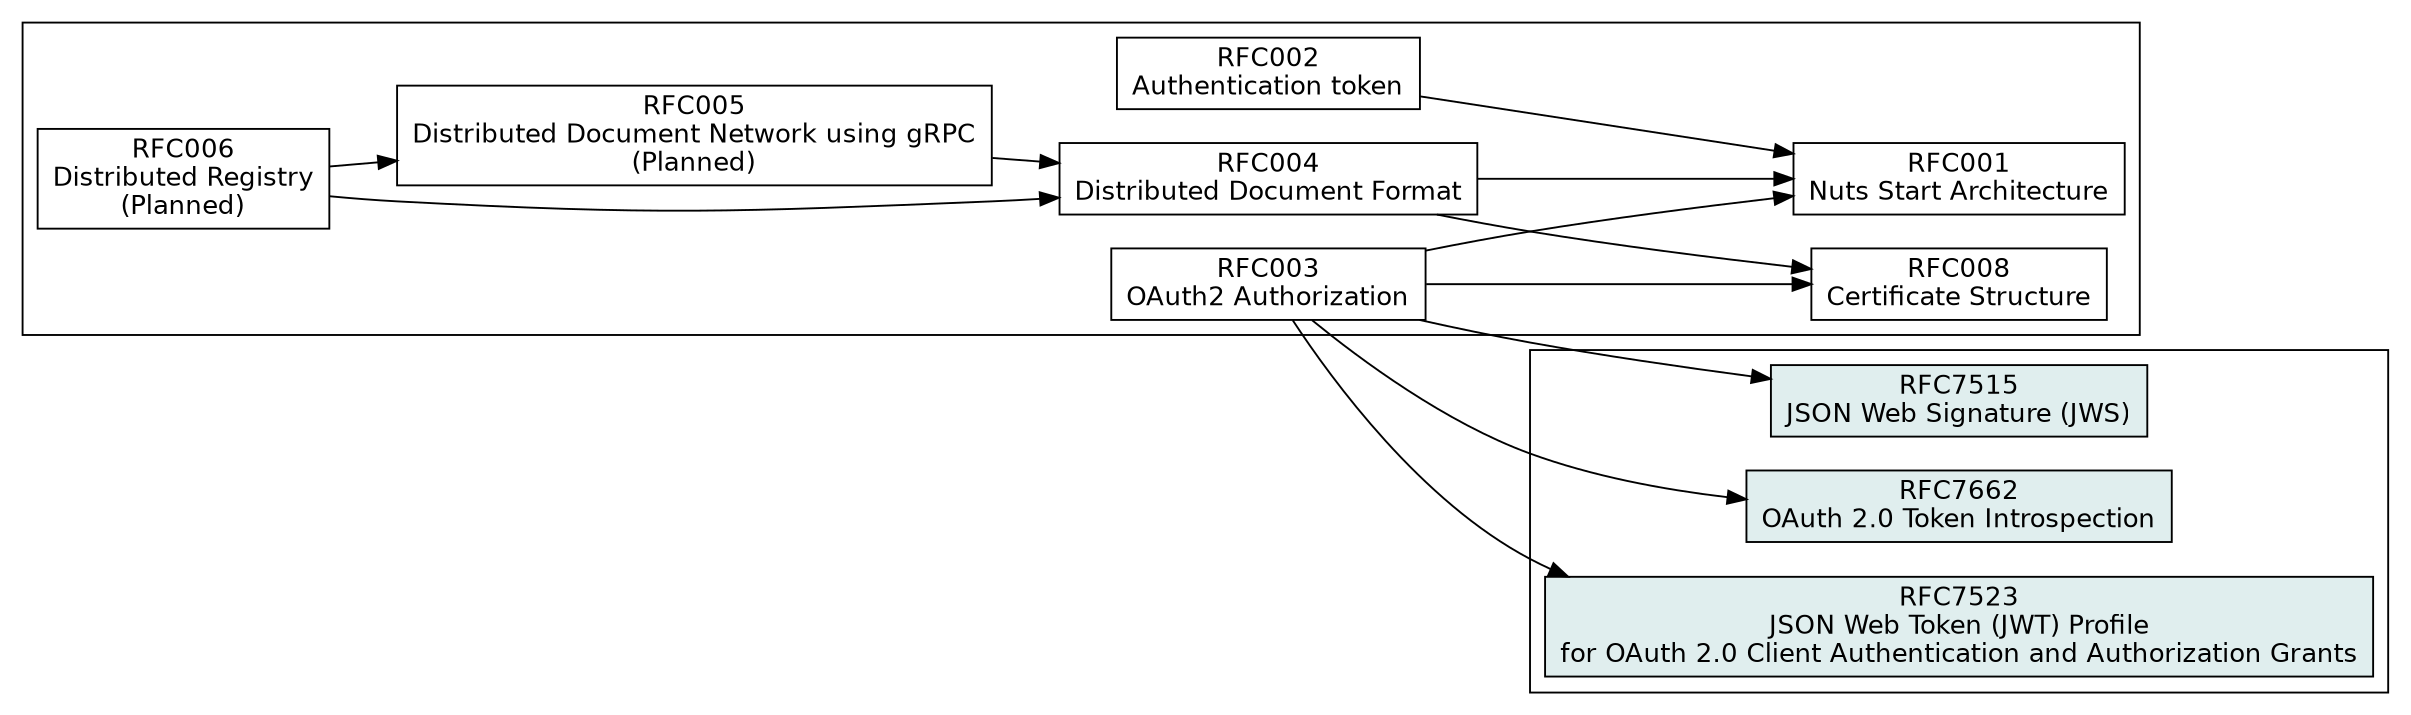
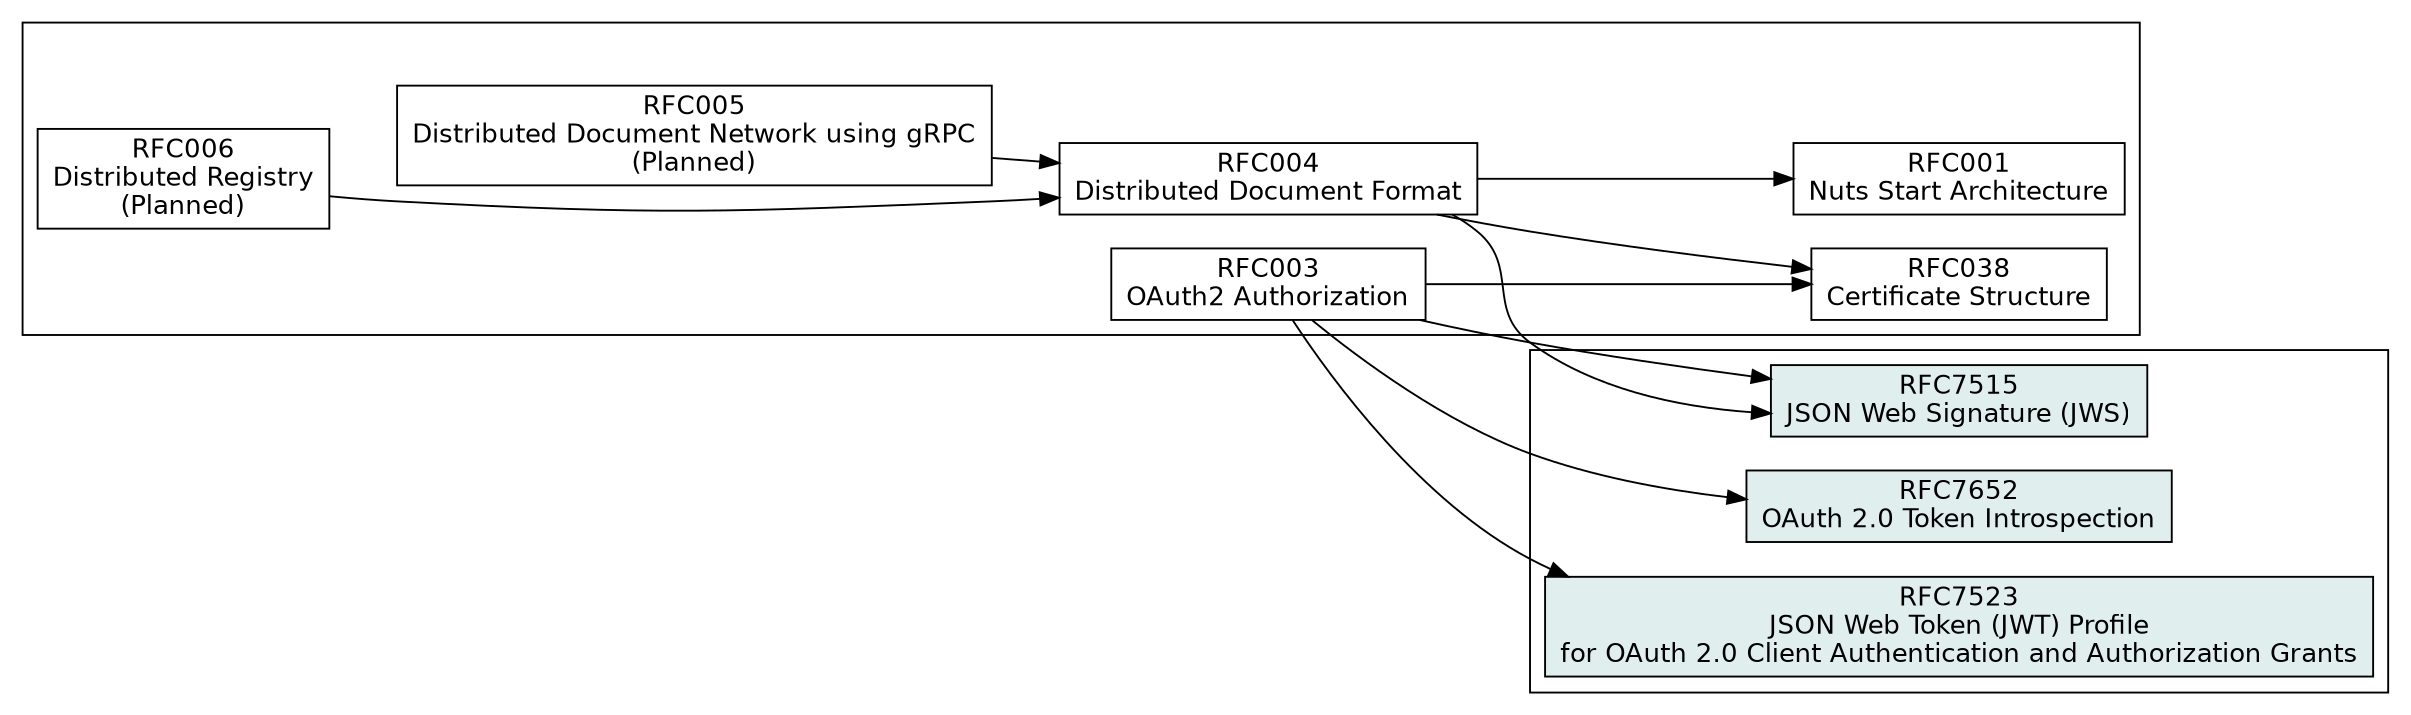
(1268, 73) -> none
(354, 164) -> none
(1599, 221) -> none
(1959, 284) -> (1959, 284)
none -> (1563, 363)
(1959, 506) -> (1959, 506)
